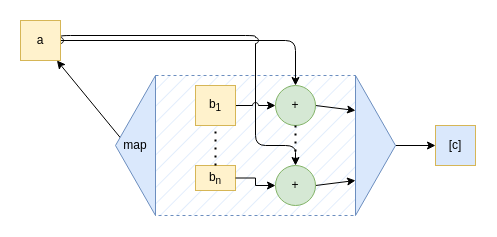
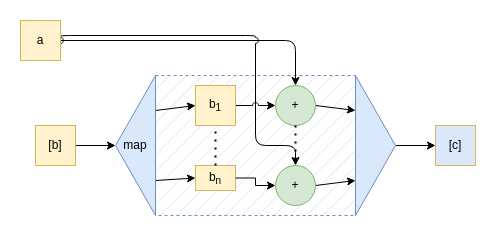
(91, 102) -> (172, 179)
none -> (172, 108)
none -> (56, 146)
none -> (92, 146)
